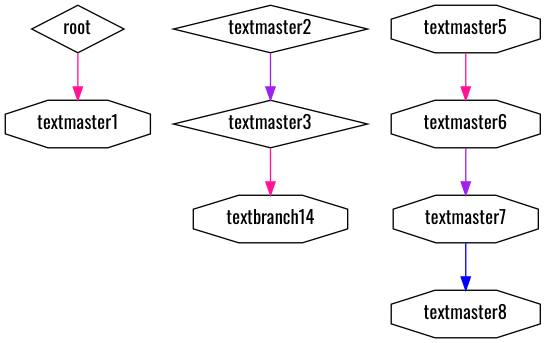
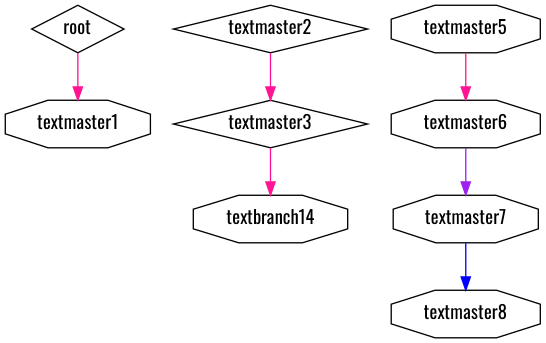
(270, 70) -> (270, 70)
